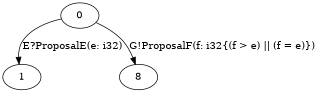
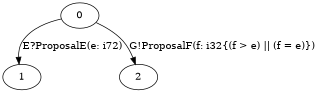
(73, 46) -> (73, 46)
(139, 77) -> (139, 77)
